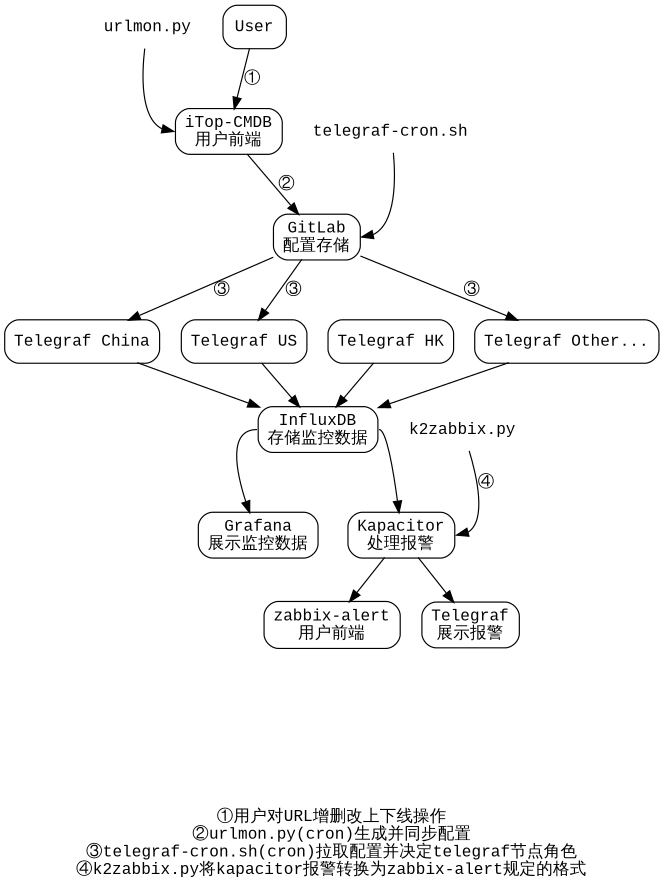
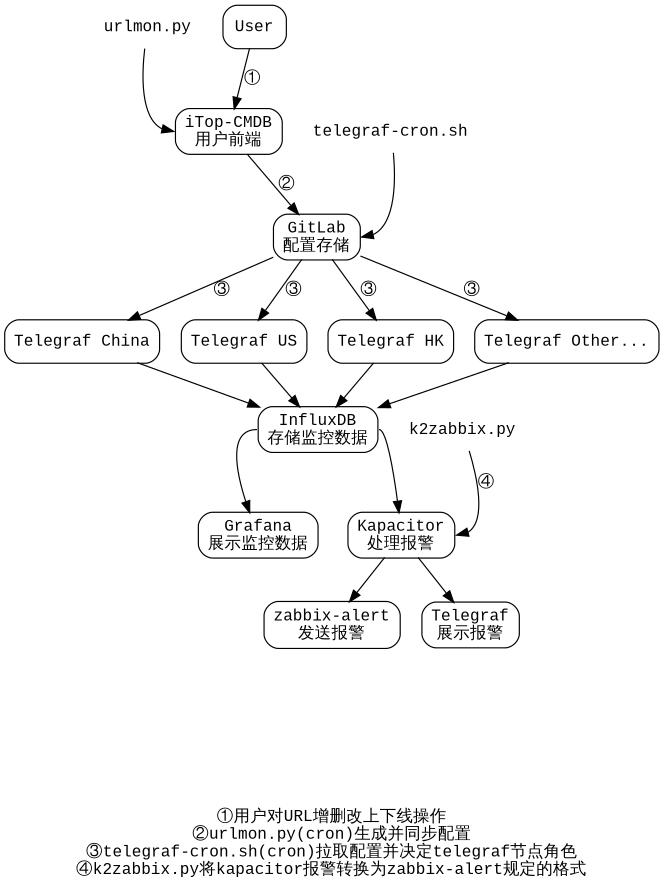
none -> (351, 285)
(332, 625) -> (332, 625)
